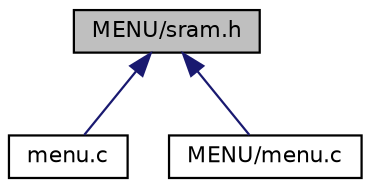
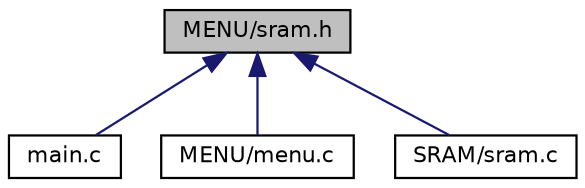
(68, 157) -> (65, 157)
none -> (486, 157)
